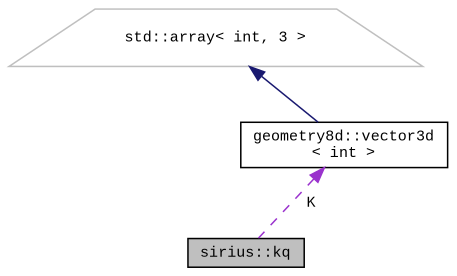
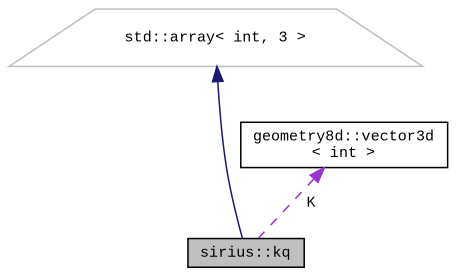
(290, 99) -> (225, 161)
